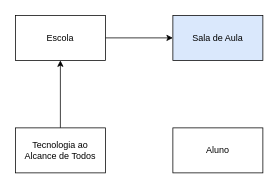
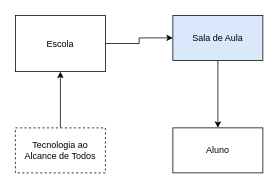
(60, 38) -> (60, 44)
none -> (218, 121)
(60, 150) -> (60, 150)
